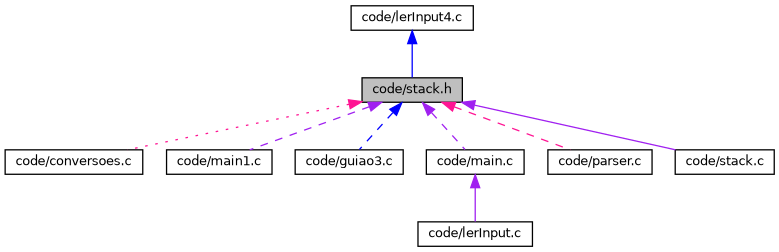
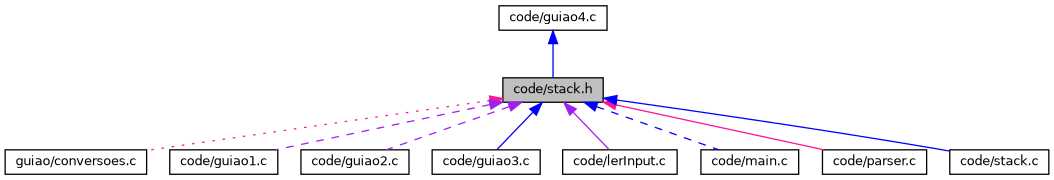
(412, 18) -> (553, 18)
(575, 127) -> (783, 124)
(512, 128) -> (720, 127)
(376, 131) -> (515, 131)
(448, 131) -> (658, 128)
(74, 162) -> (76, 162)
(219, 162) -> (224, 162)
none -> (355, 162)
(475, 205) -> (591, 131)
